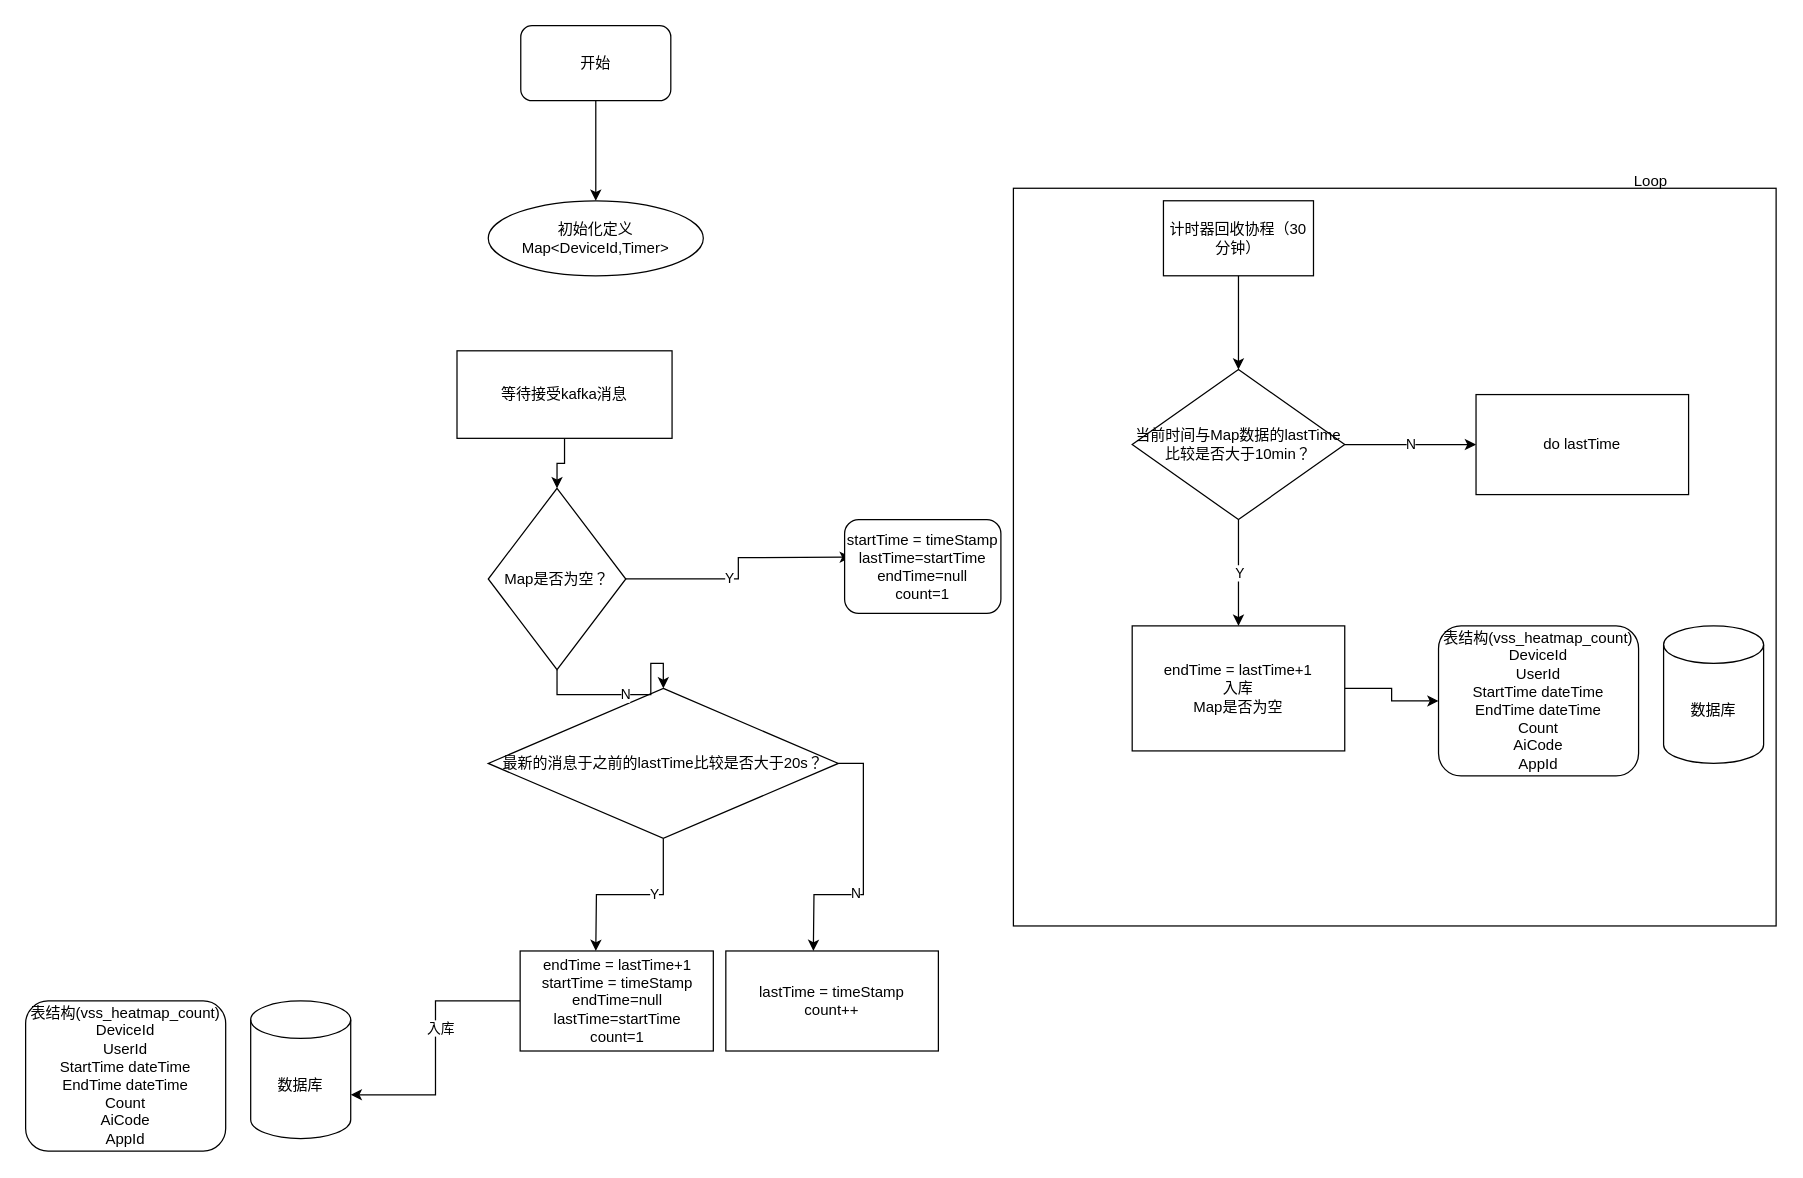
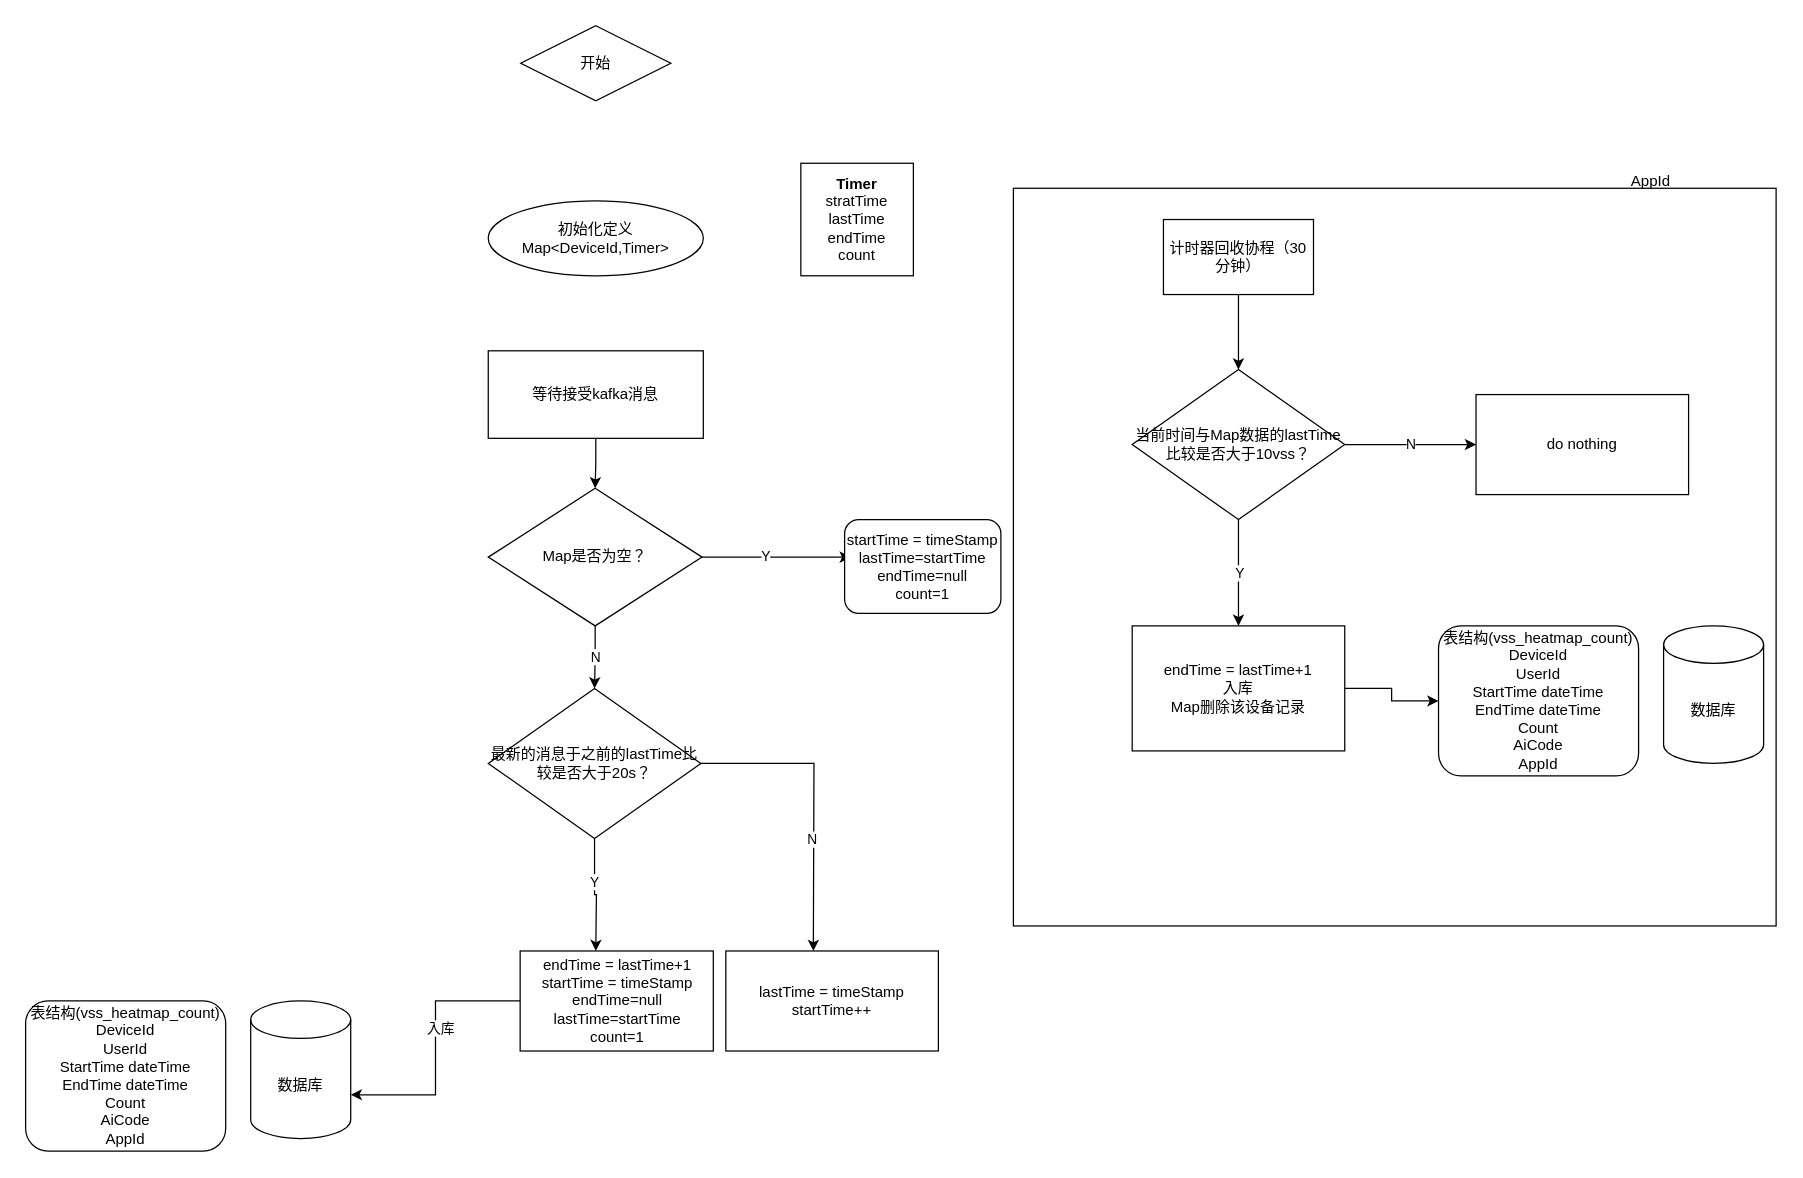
(596, 63) -> (596, 63)
(596, 147) -> none
(1651, 182) -> (1651, 182)
none -> (857, 219)
(1238, 238) -> (1238, 257)
(564, 394) -> (596, 394)
(1238, 444) -> (1238, 444)
(1582, 444) -> (1582, 444)
(557, 579) -> (595, 557)
(1238, 688) -> (1238, 688)
(663, 763) -> (594, 763)
(832, 1001) -> (832, 1001)
